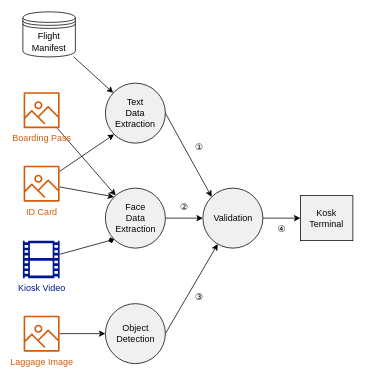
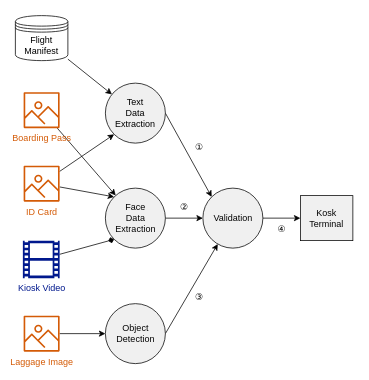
(49, 34) -> (42, 38)
